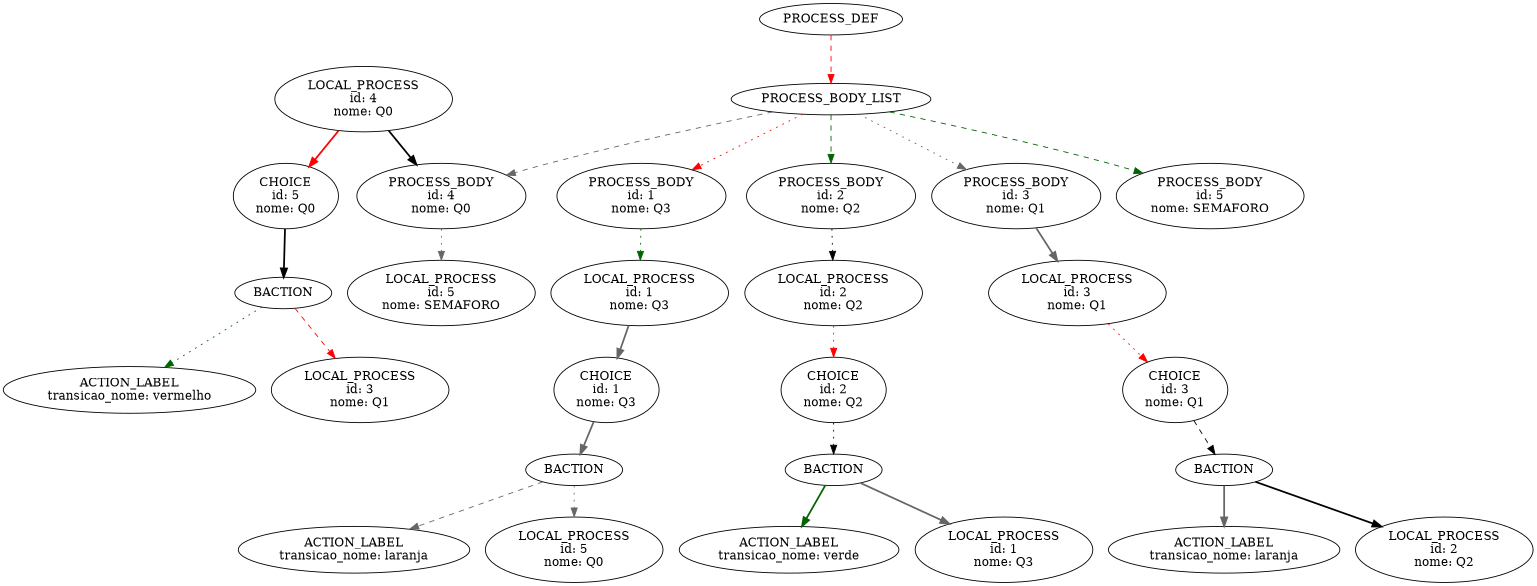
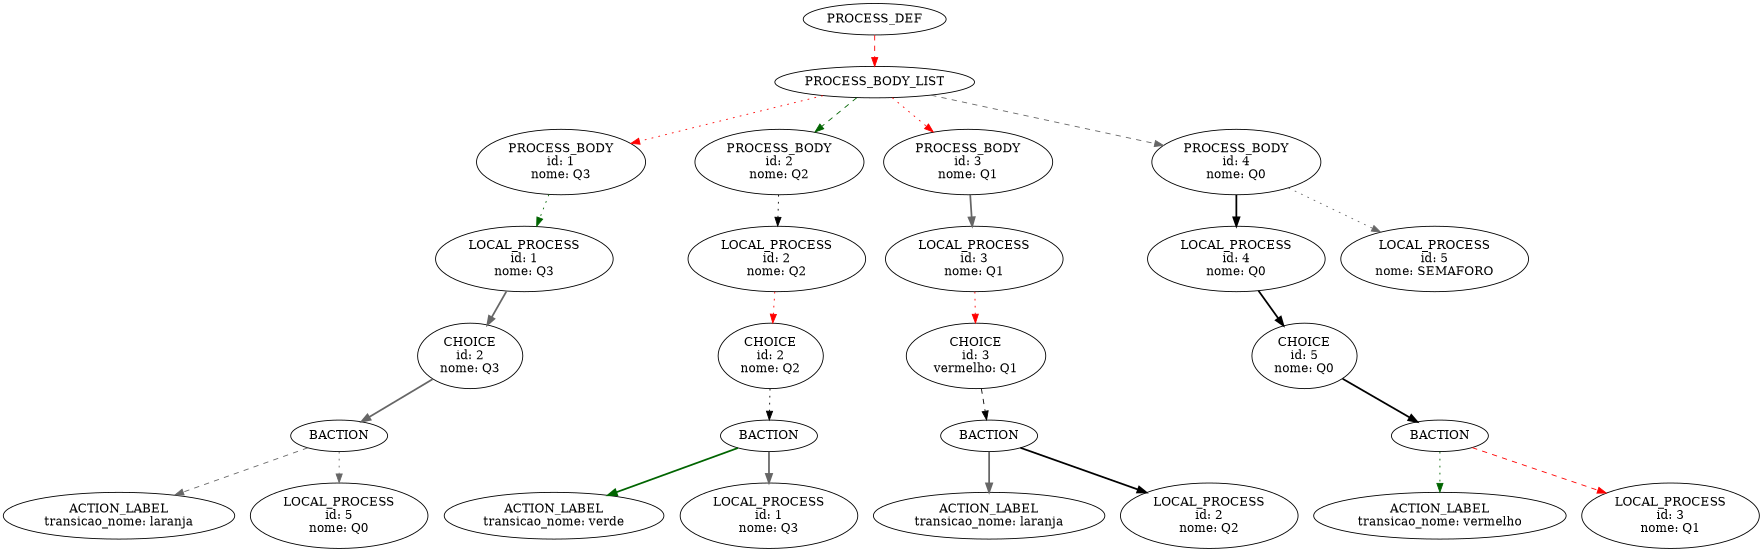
(909, 140) -> (909, 112)
(400, 144) -> (1236, 206)
(327, 145) -> (1268, 305)
(1210, 196) -> none
(607, 390) -> (470, 356)
(1175, 390) -> (976, 356)
